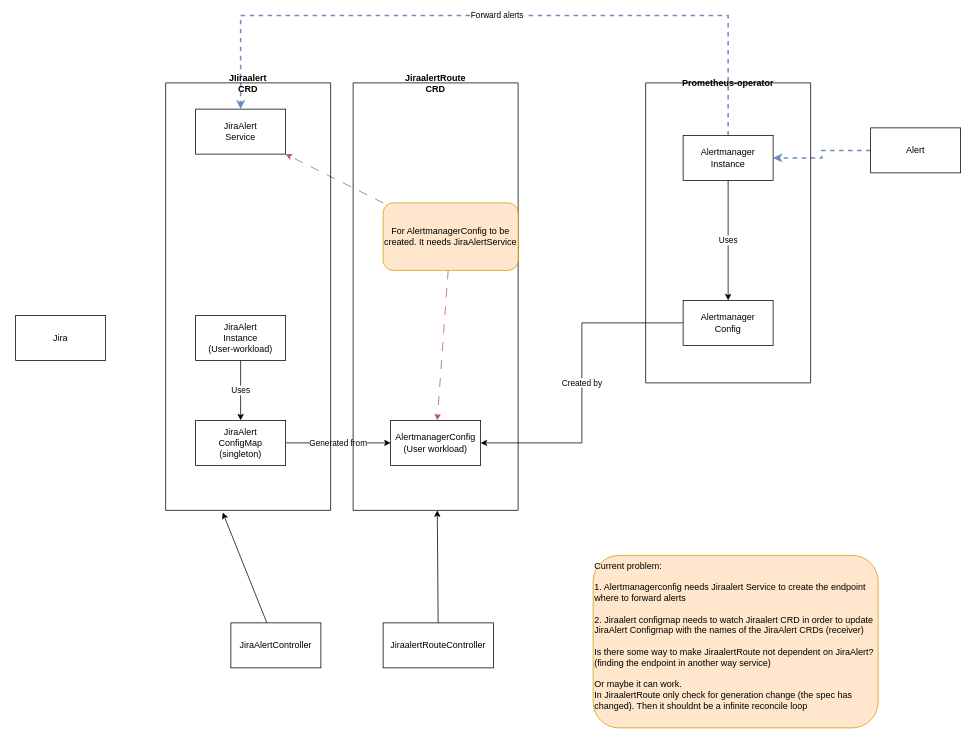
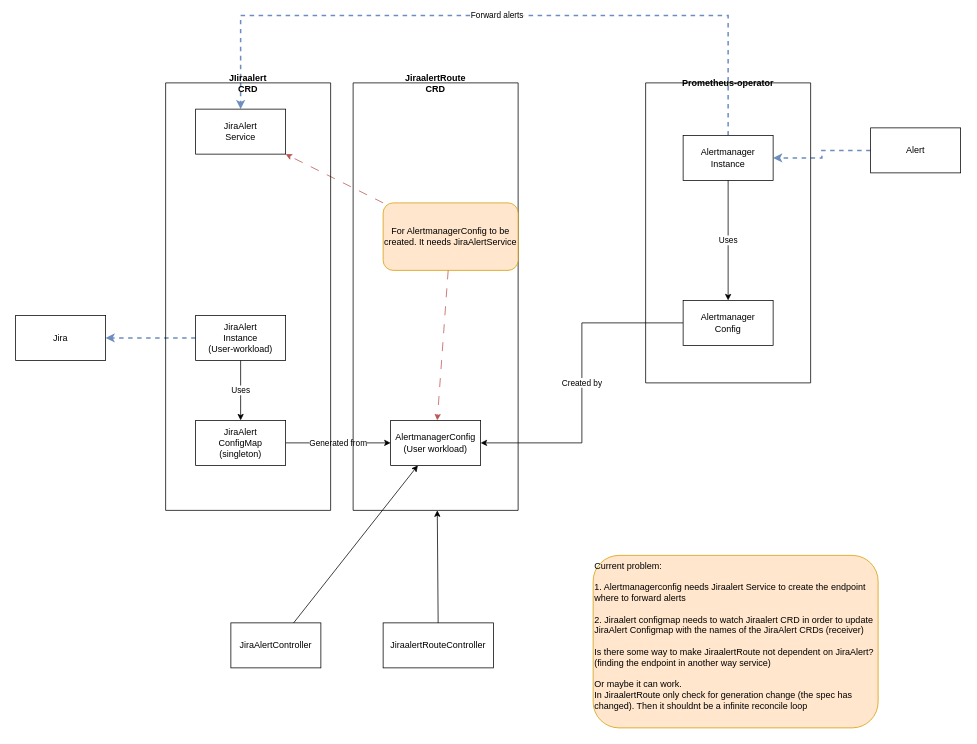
none -> (154, 338)
(245, 570) -> (354, 546)
